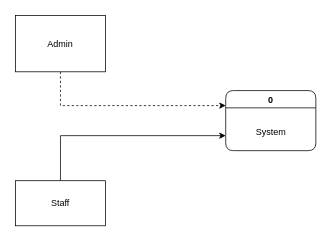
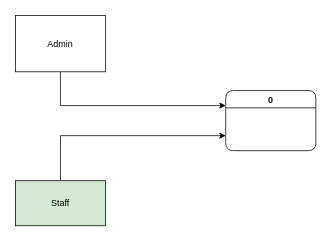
(123, 105) -> (123, 105)
(270, 132) -> none
(60, 203) -> (60, 203)
